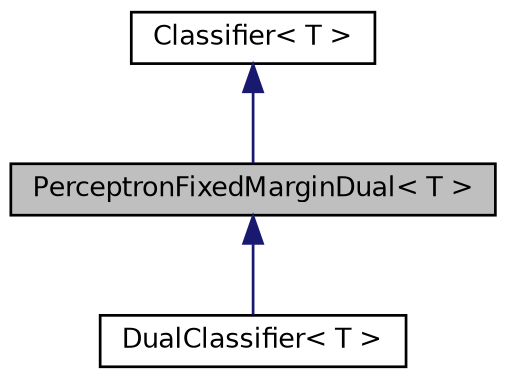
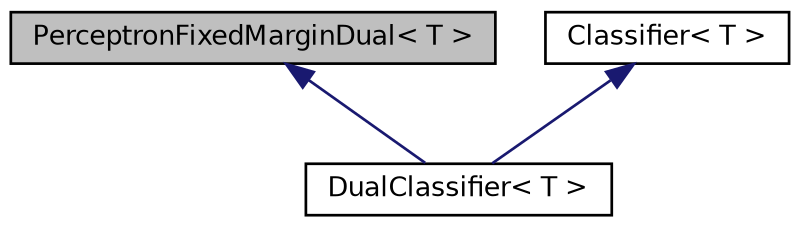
(253, 128) -> (551, 122)
